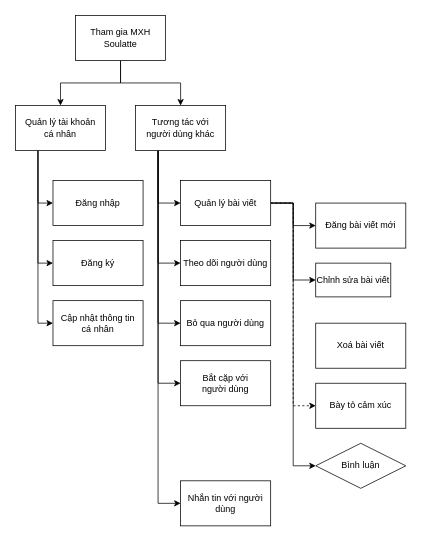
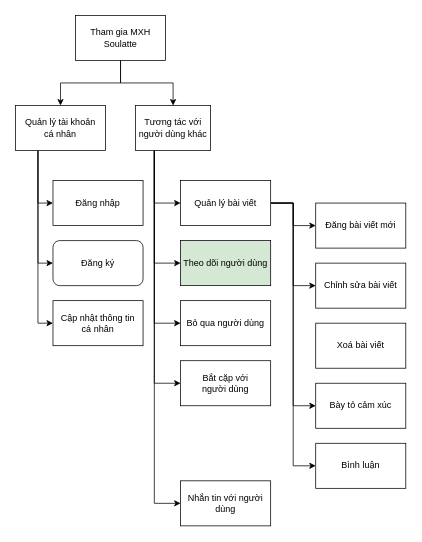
(180, 128) -> (173, 128)
(98, 263) -> (98, 263)
(225, 263) -> (225, 263)
(353, 280) -> (360, 285)
(302, 405) -> (302, 405)
(360, 465) -> (360, 465)
